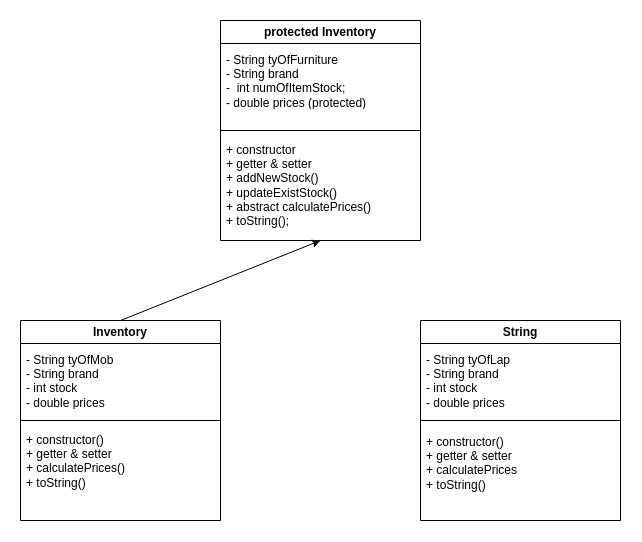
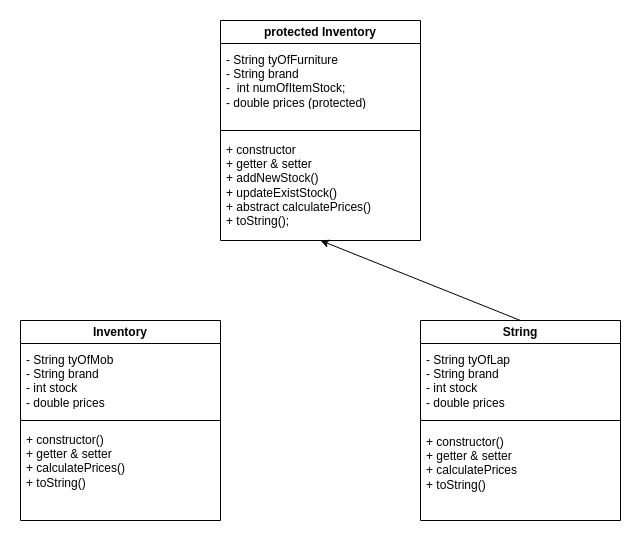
(217, 282) -> none
none -> (424, 282)
